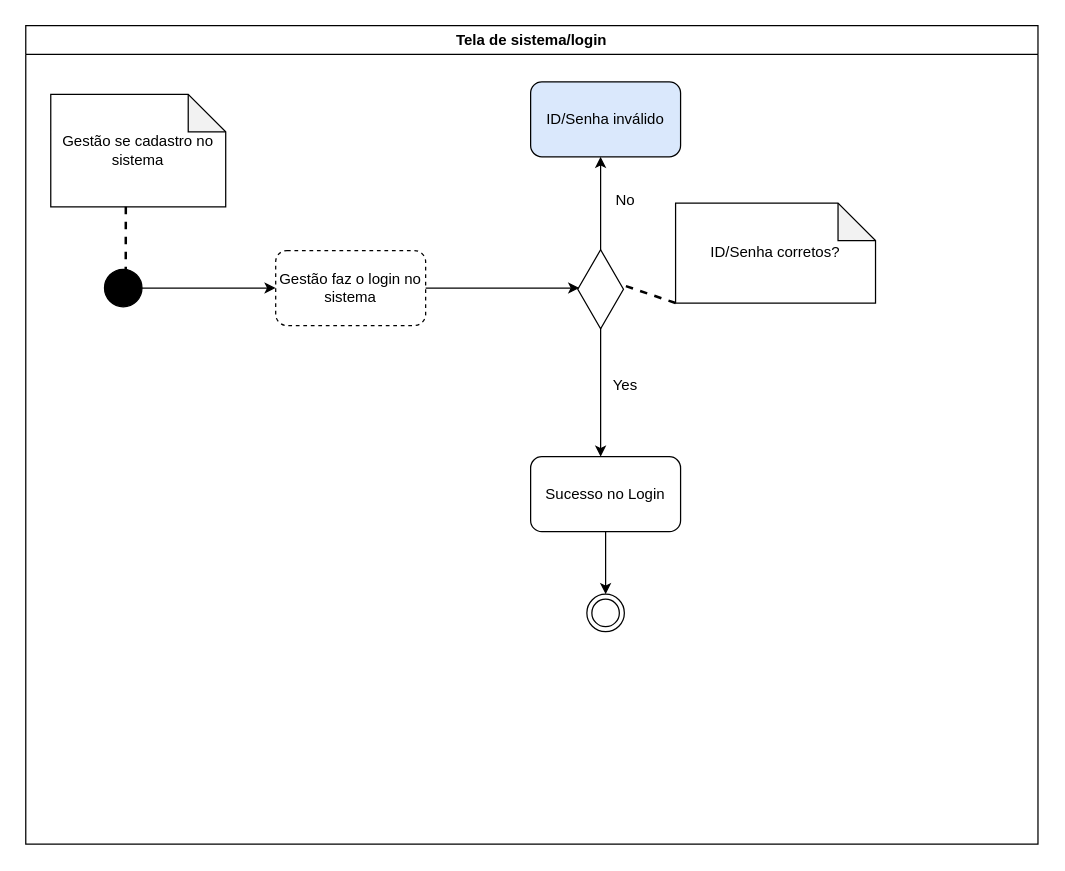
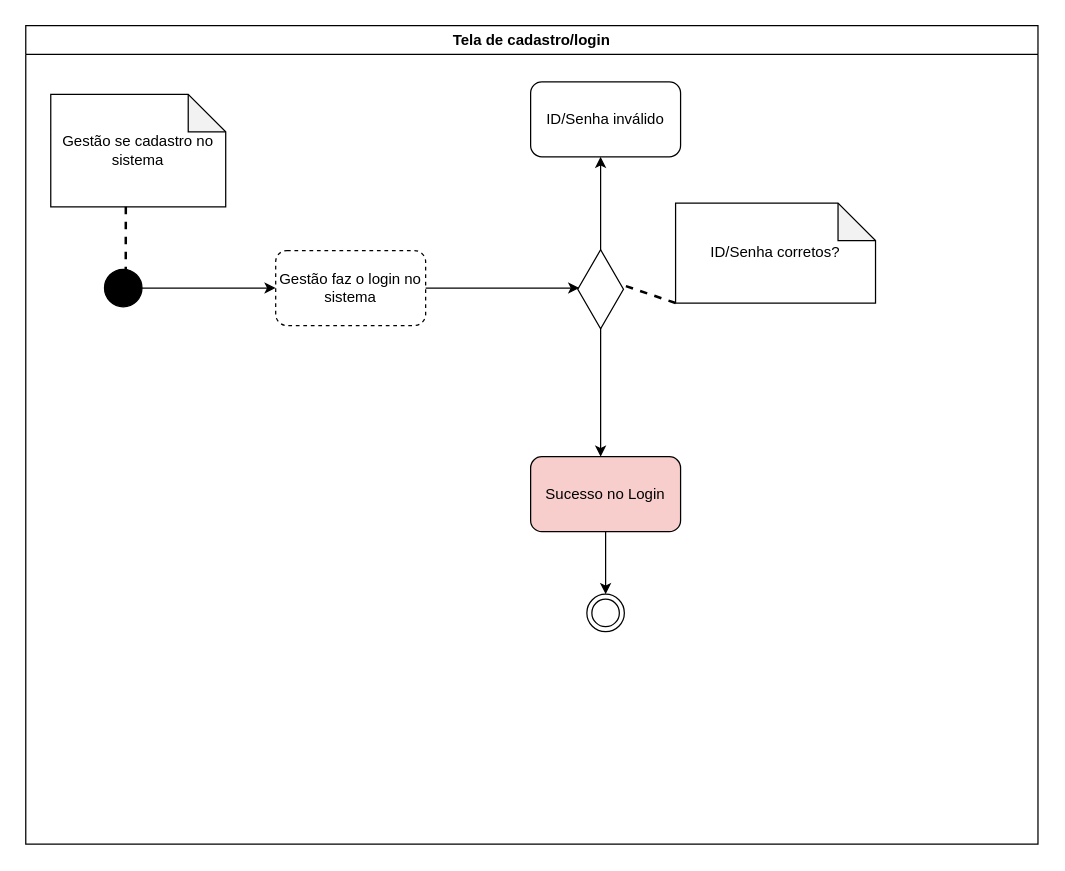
(532, 41) -> (532, 41)
(606, 119) -> (606, 119)
(626, 201) -> none
(626, 385) -> none
(606, 494) -> (606, 494)
